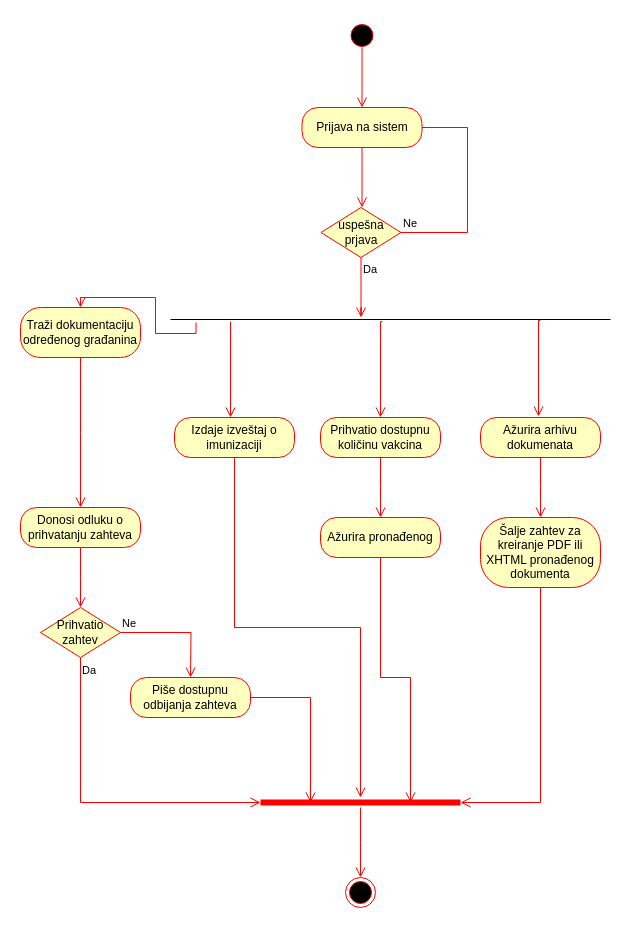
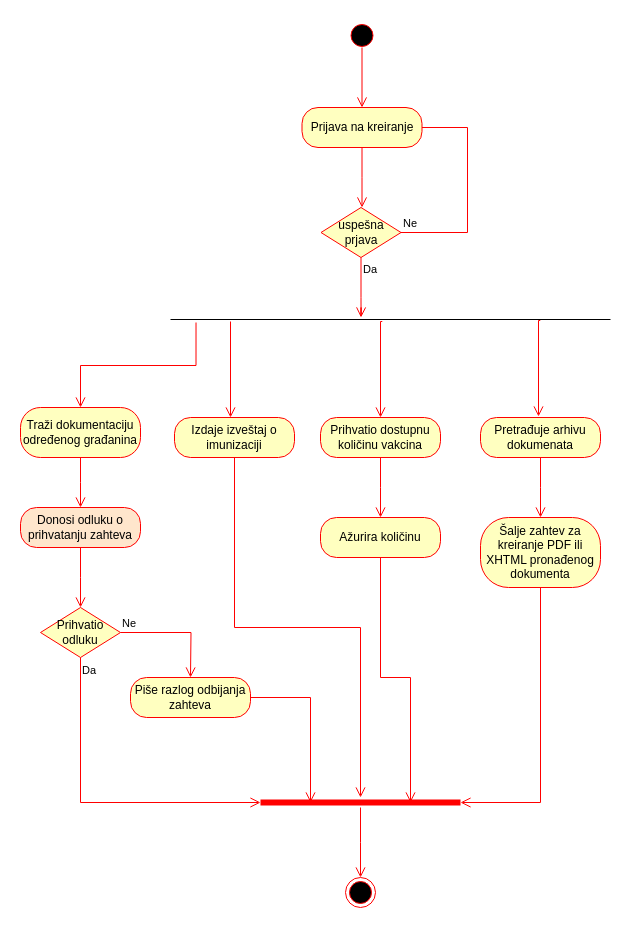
(363, 128) -> (363, 128)
(81, 333) -> (81, 433)
(541, 438) -> (541, 438)
(81, 528) -> (81, 528)
(381, 538) -> (381, 538)
(81, 633) -> (81, 633)
(191, 698) -> (191, 698)
